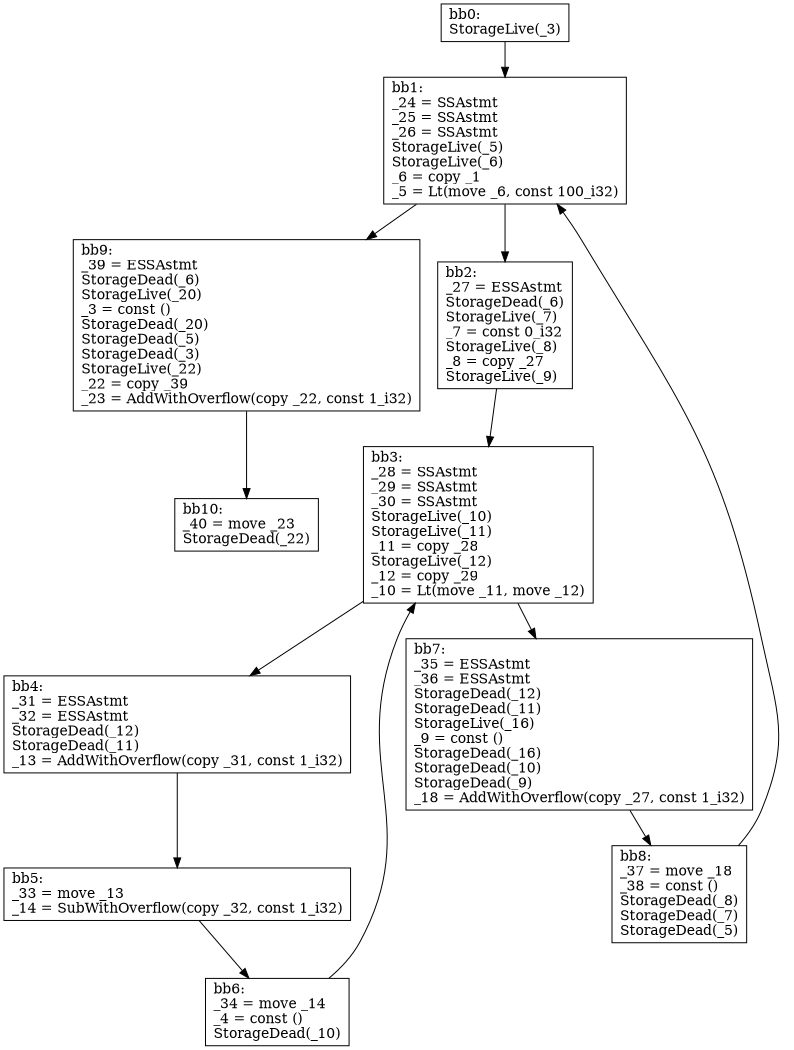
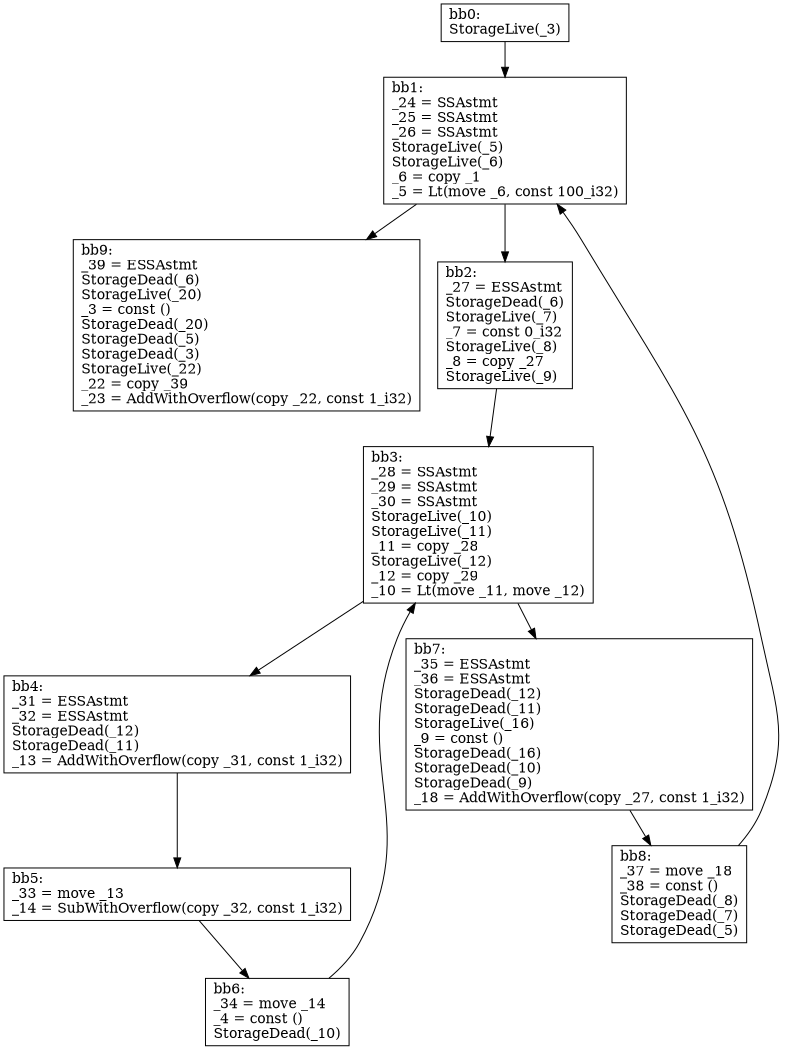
(247, 525) -> none
